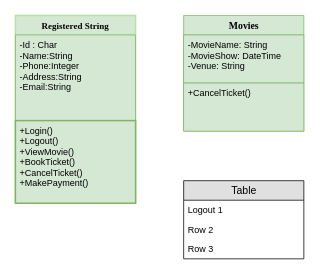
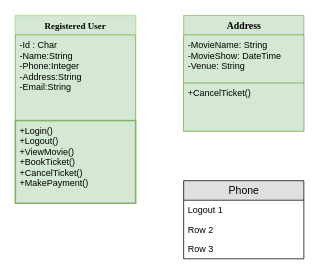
(244, 25) -> (244, 25)
(75, 26) -> (75, 26)
(244, 190) -> (244, 190)
